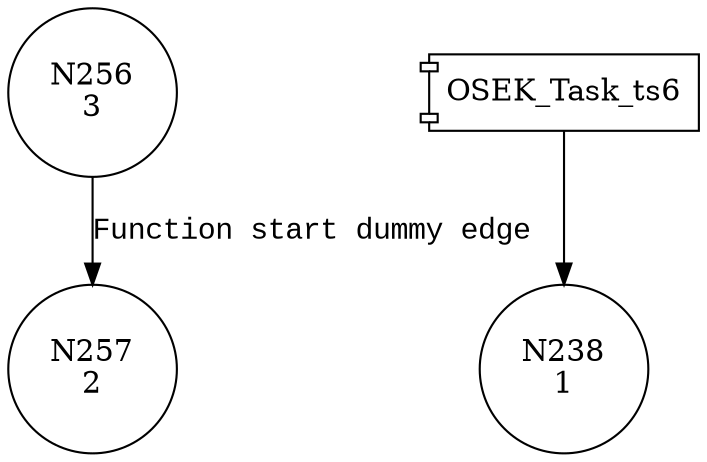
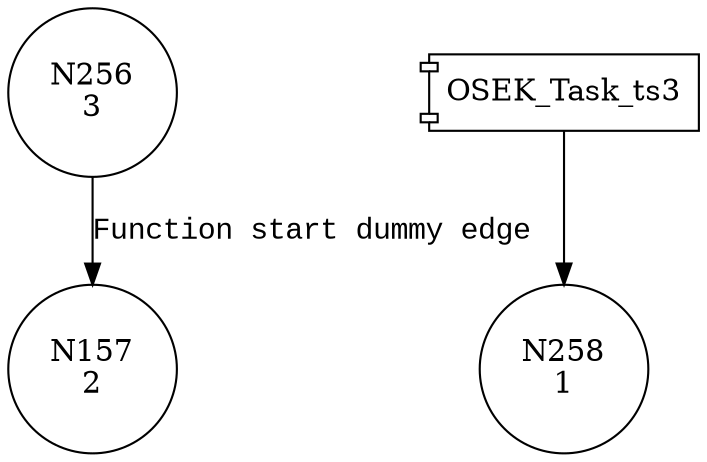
(564, 93) -> (564, 93)
(93, 369) -> (93, 369)
(564, 369) -> (564, 369)
